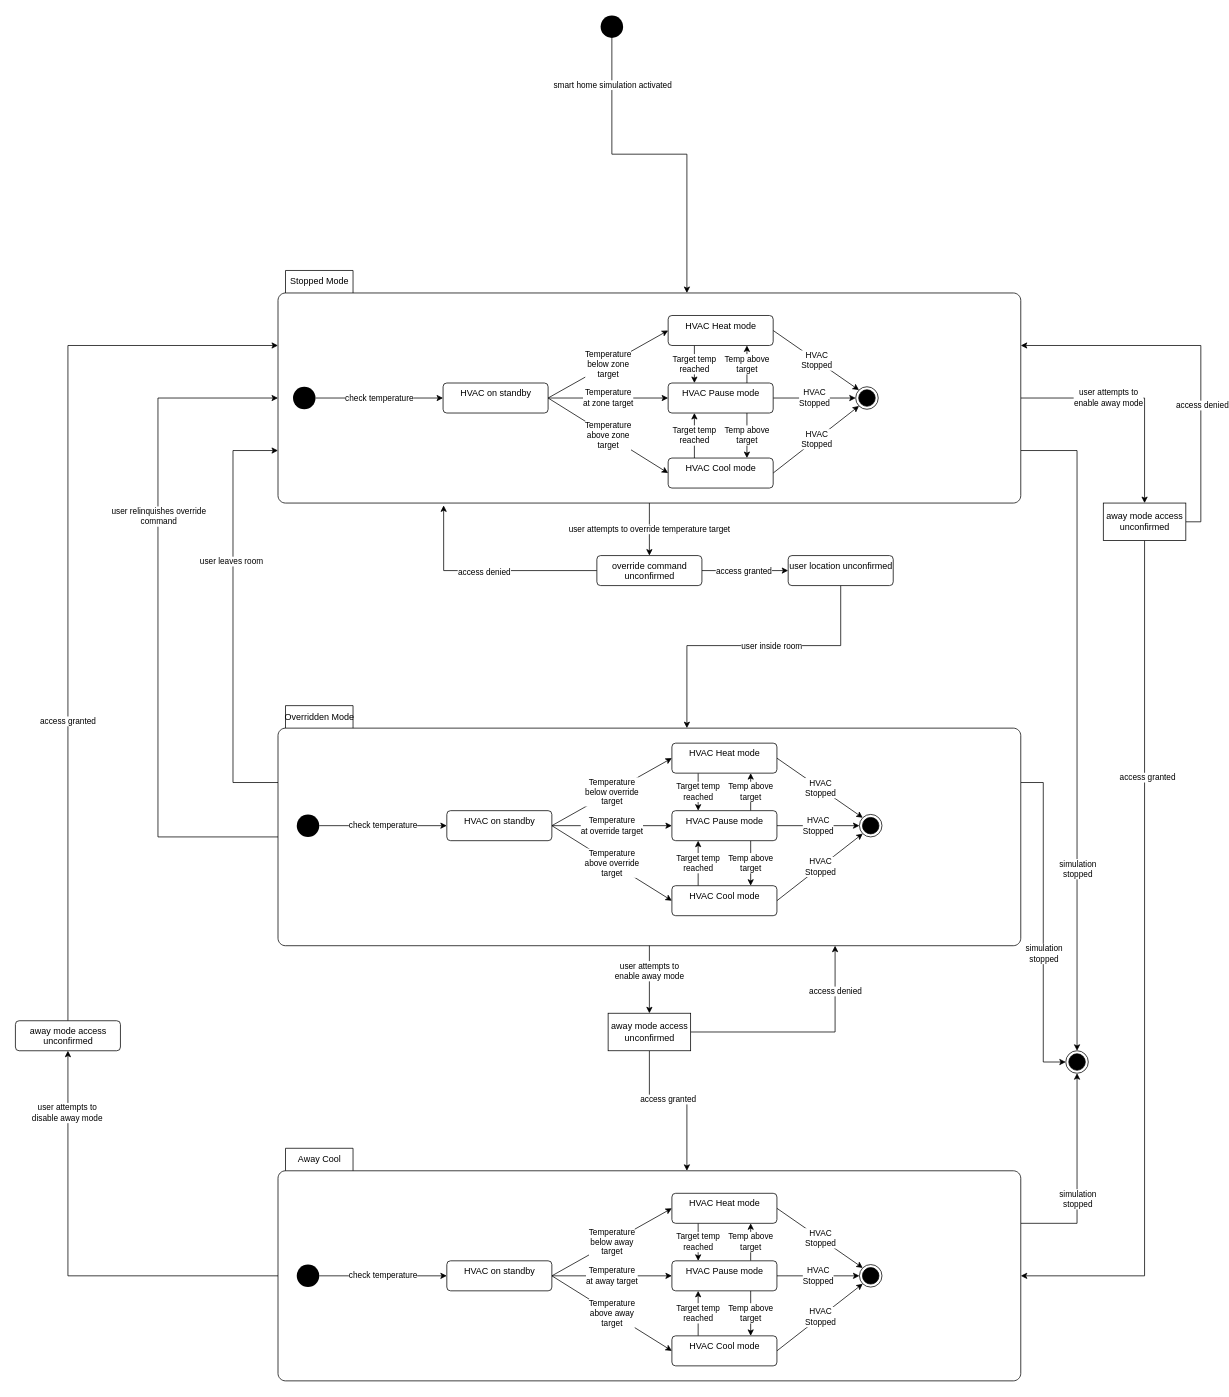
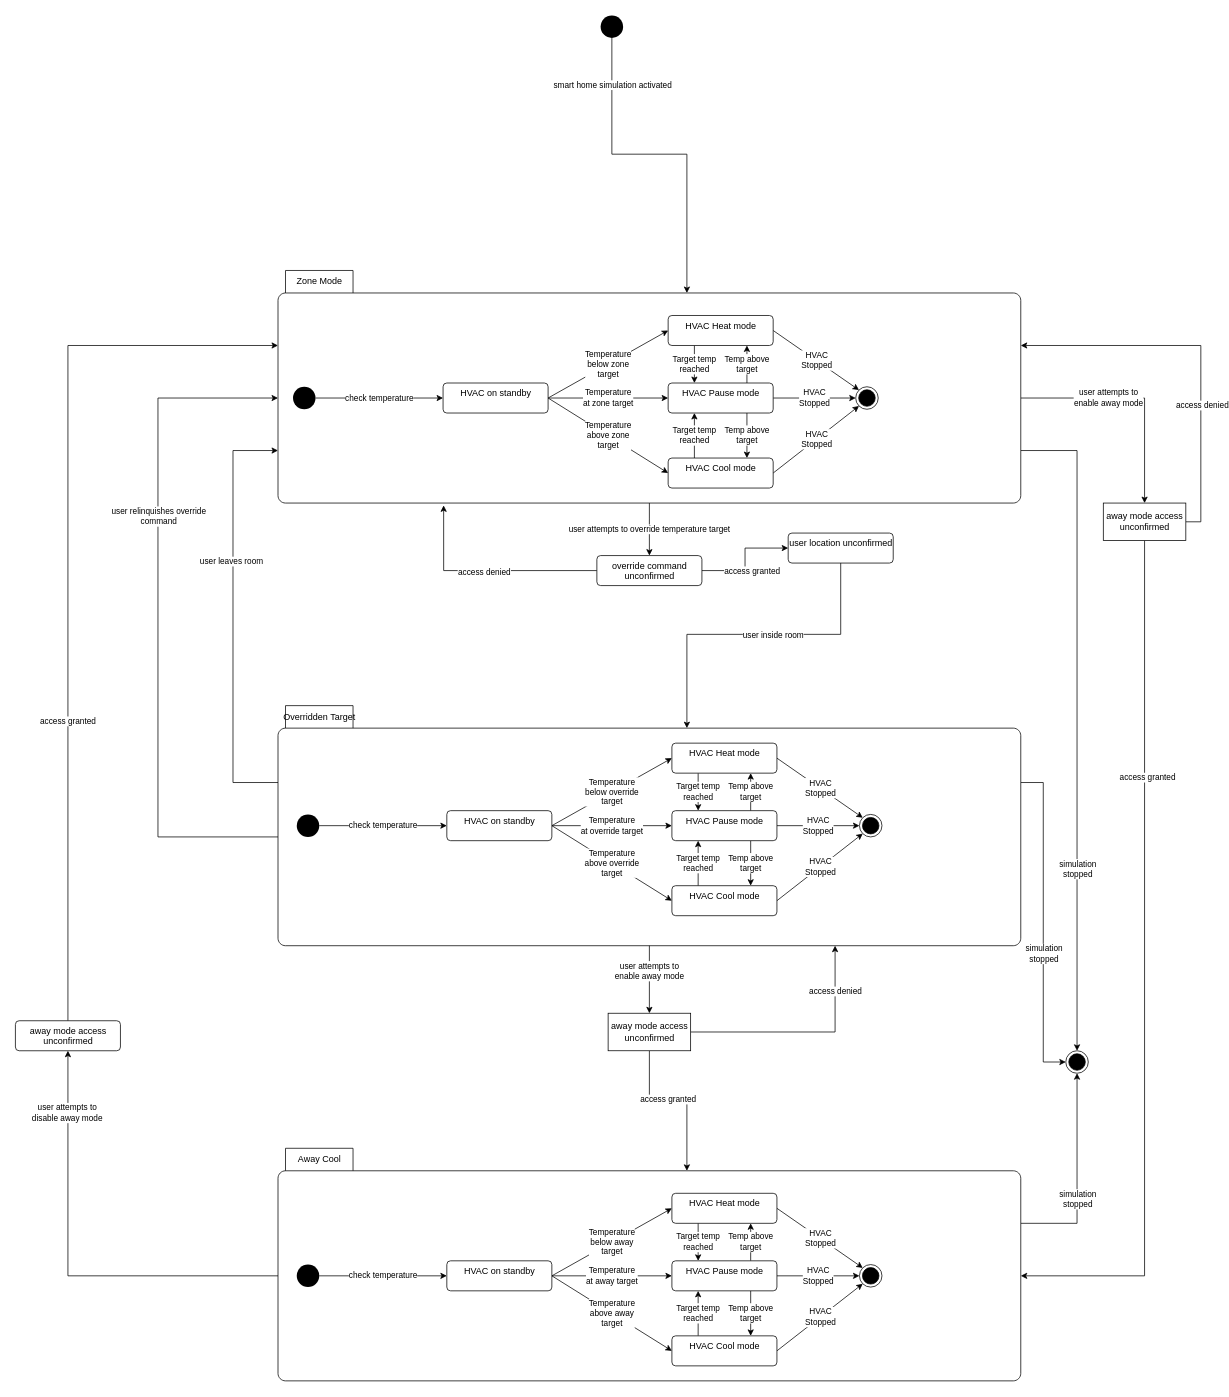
(320, 282) -> (320, 282)
(840, 570) -> (840, 548)
(320, 717) -> (320, 717)
